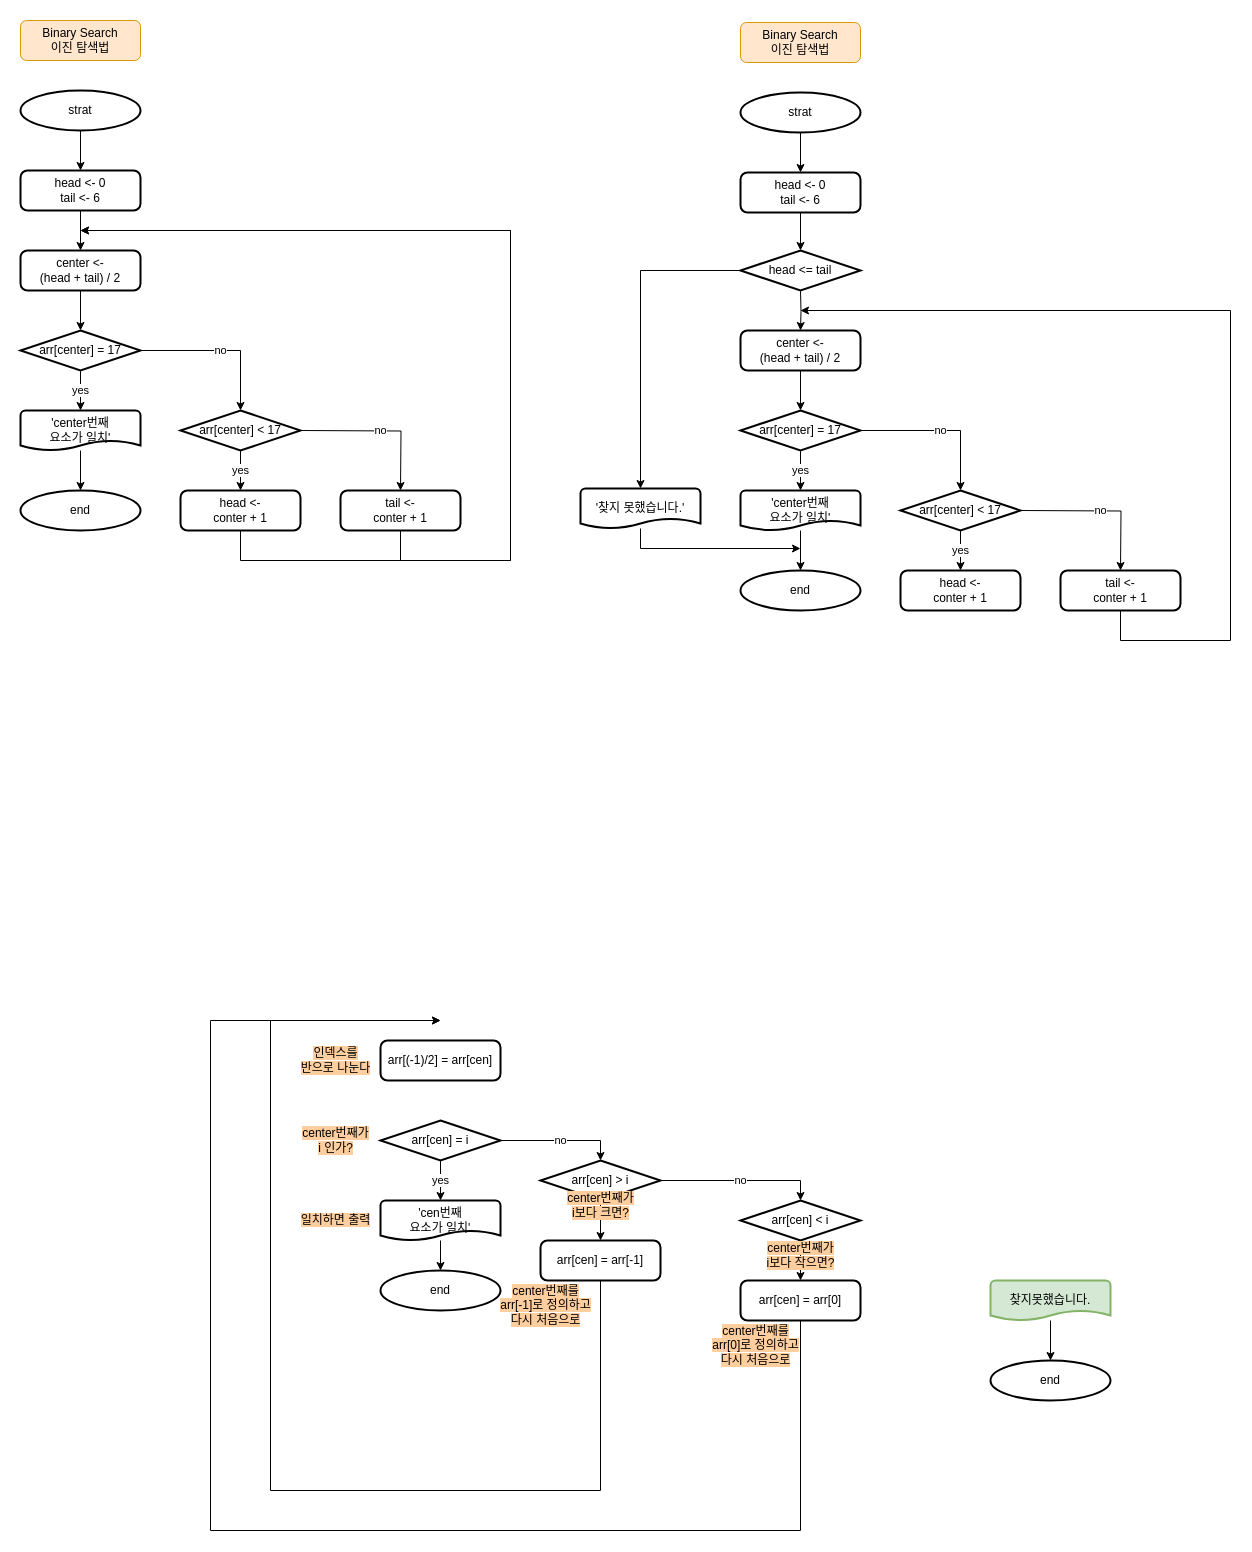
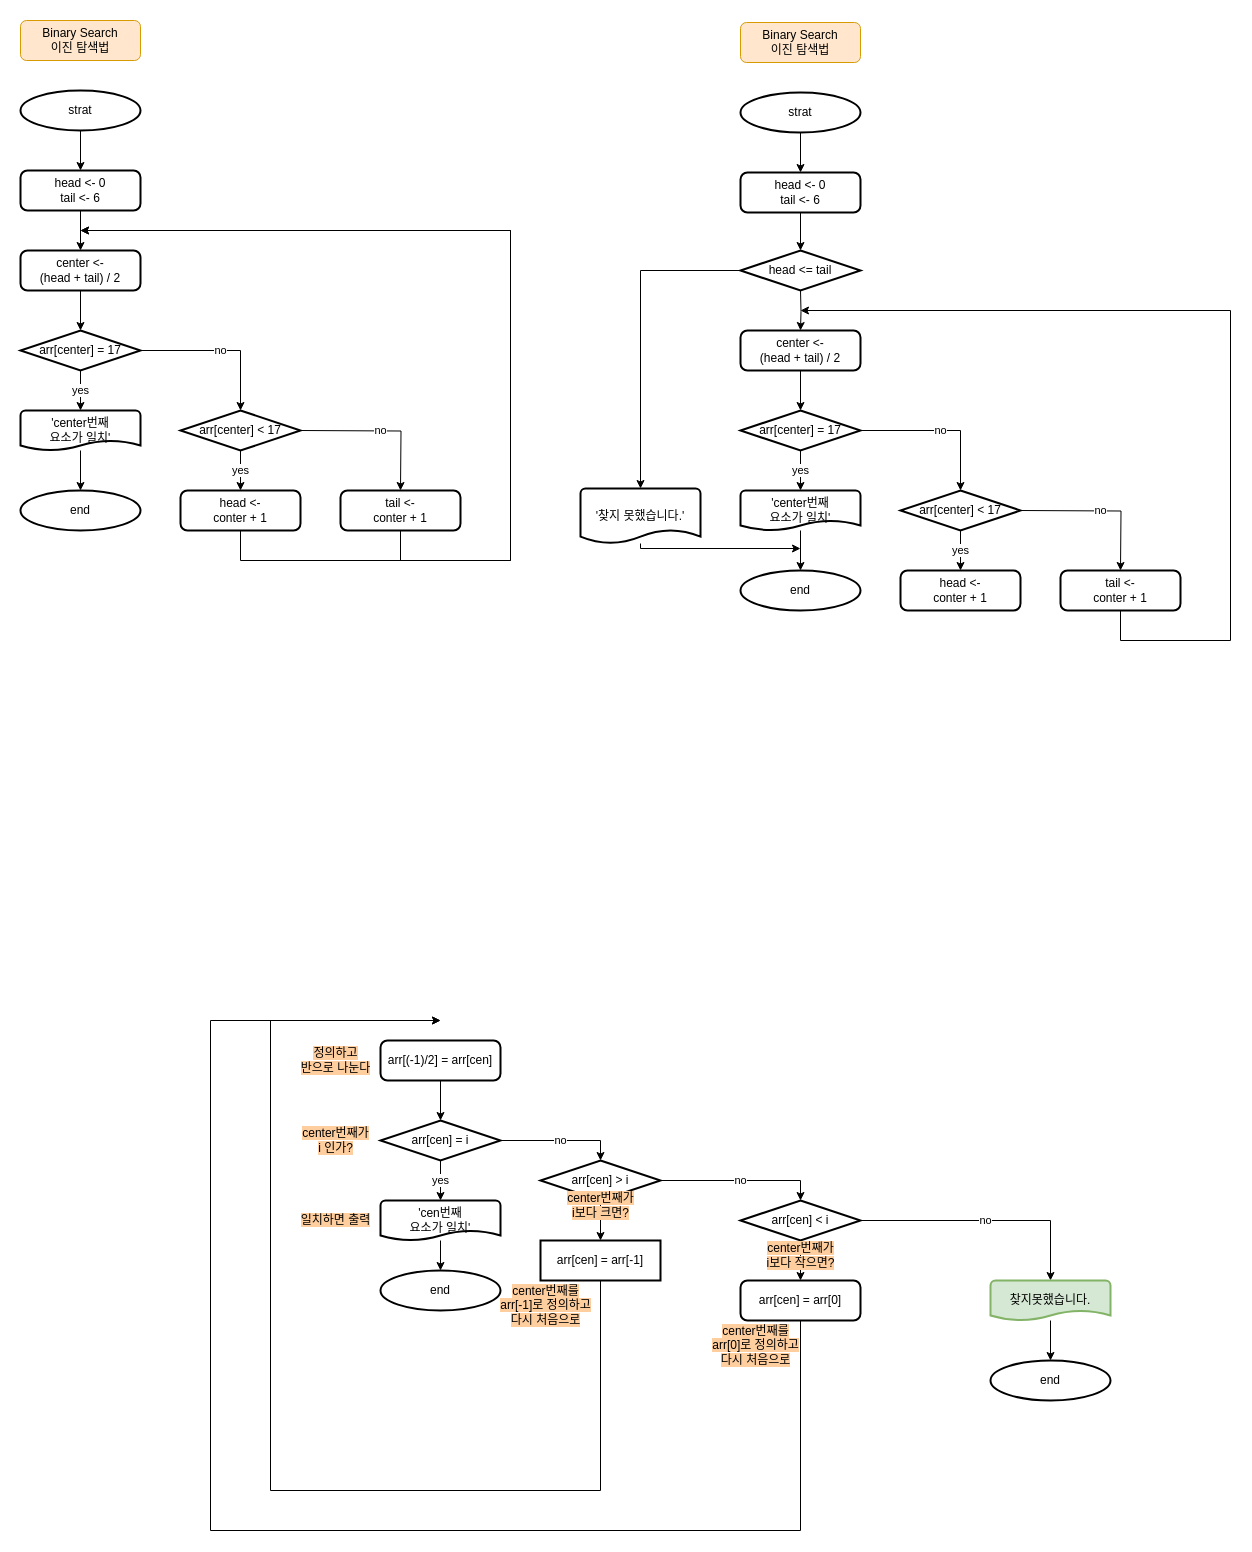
(641, 509) -> (641, 516)
(336, 1061) -> (336, 1061)
none -> (441, 1097)
none -> (983, 1221)
(601, 1261) -> (601, 1261)
